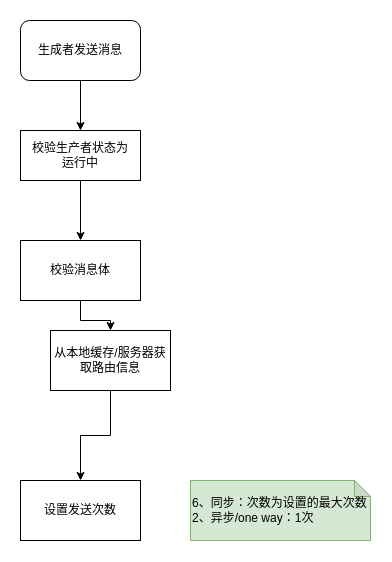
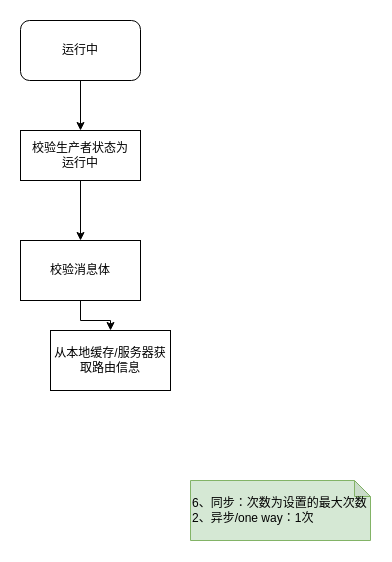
(81, 51) -> (81, 51)
(100, 436) -> none
(81, 511) -> none
